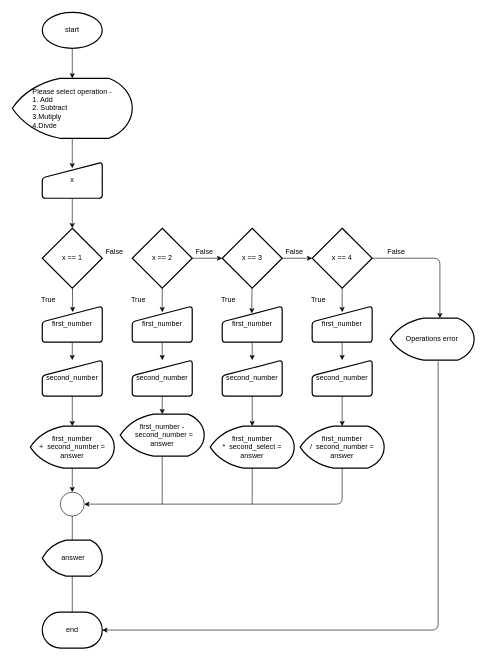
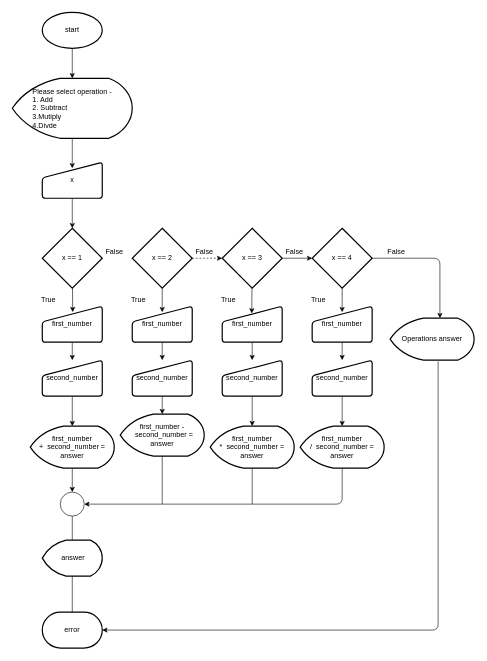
(205, 258) -> (205, 258)
(432, 339) -> (432, 339)
(252, 447) -> (252, 447)
(72, 630) -> (72, 630)
